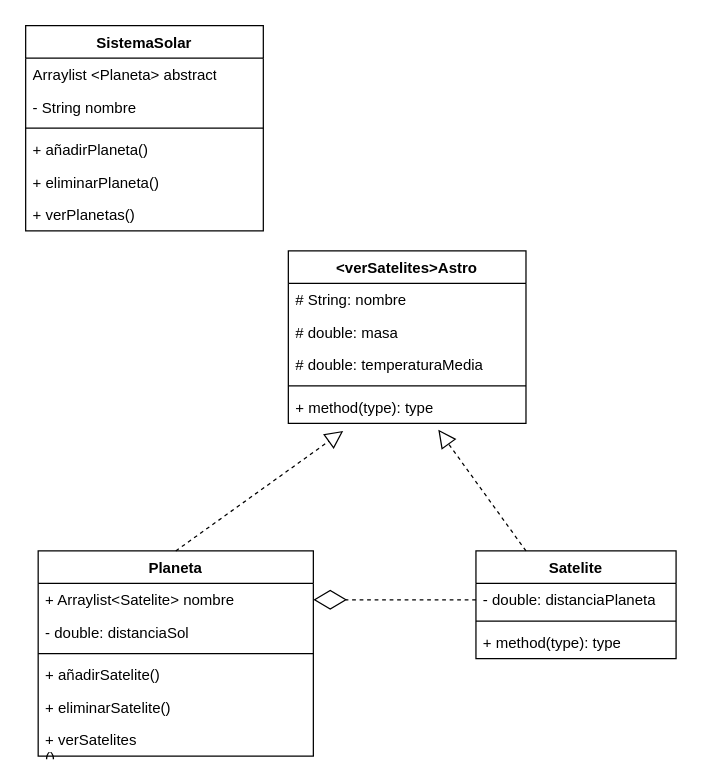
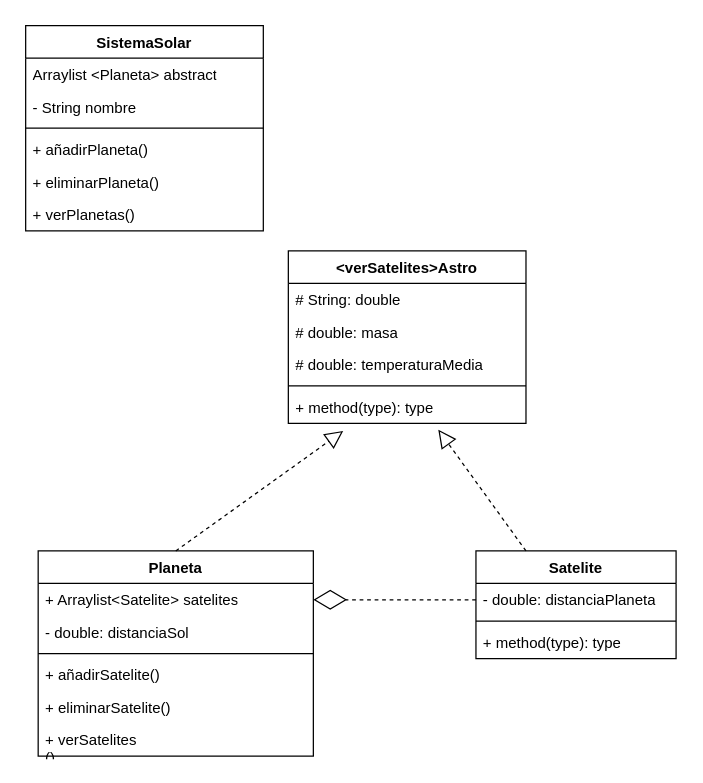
(355, 301) -> (353, 301)
(152, 601) -> (160, 601)
